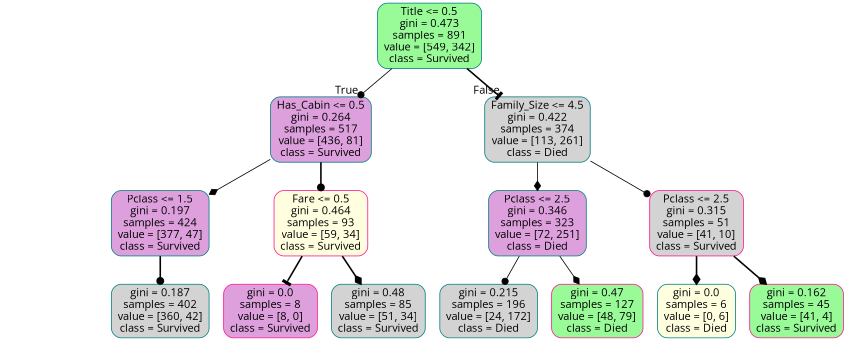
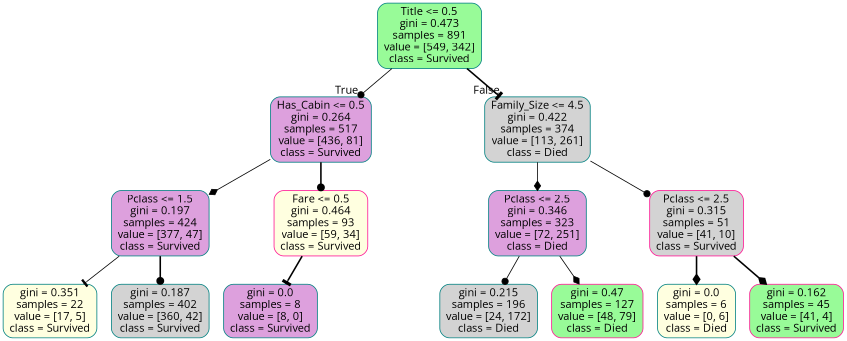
none -> (50, 311)
(271, 311) -> (271, 311)
(378, 311) -> none
